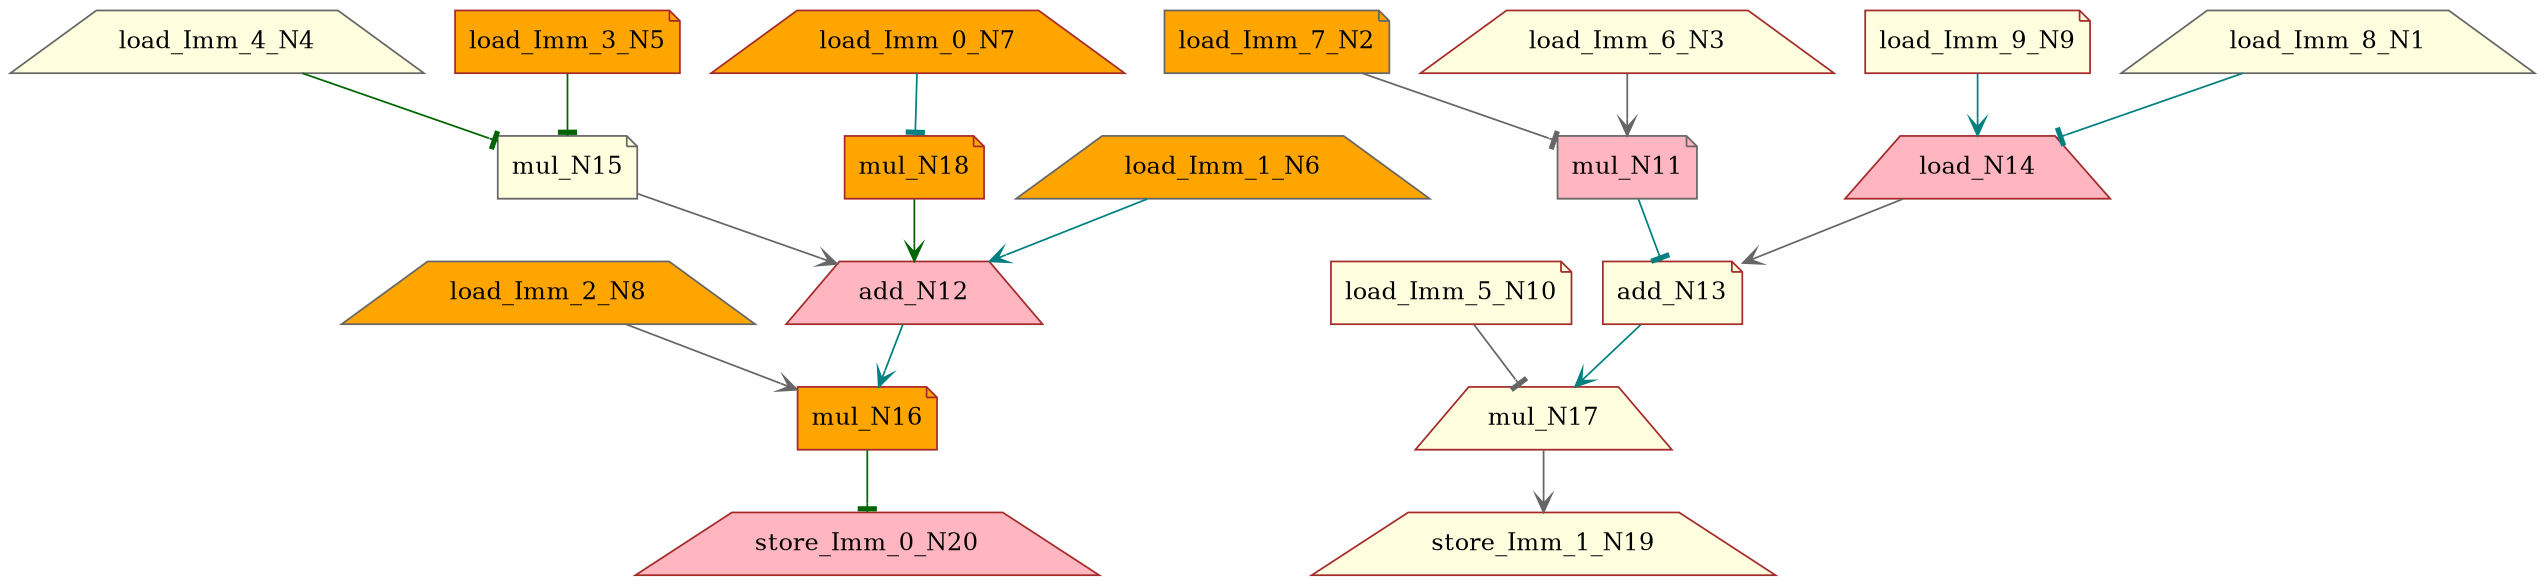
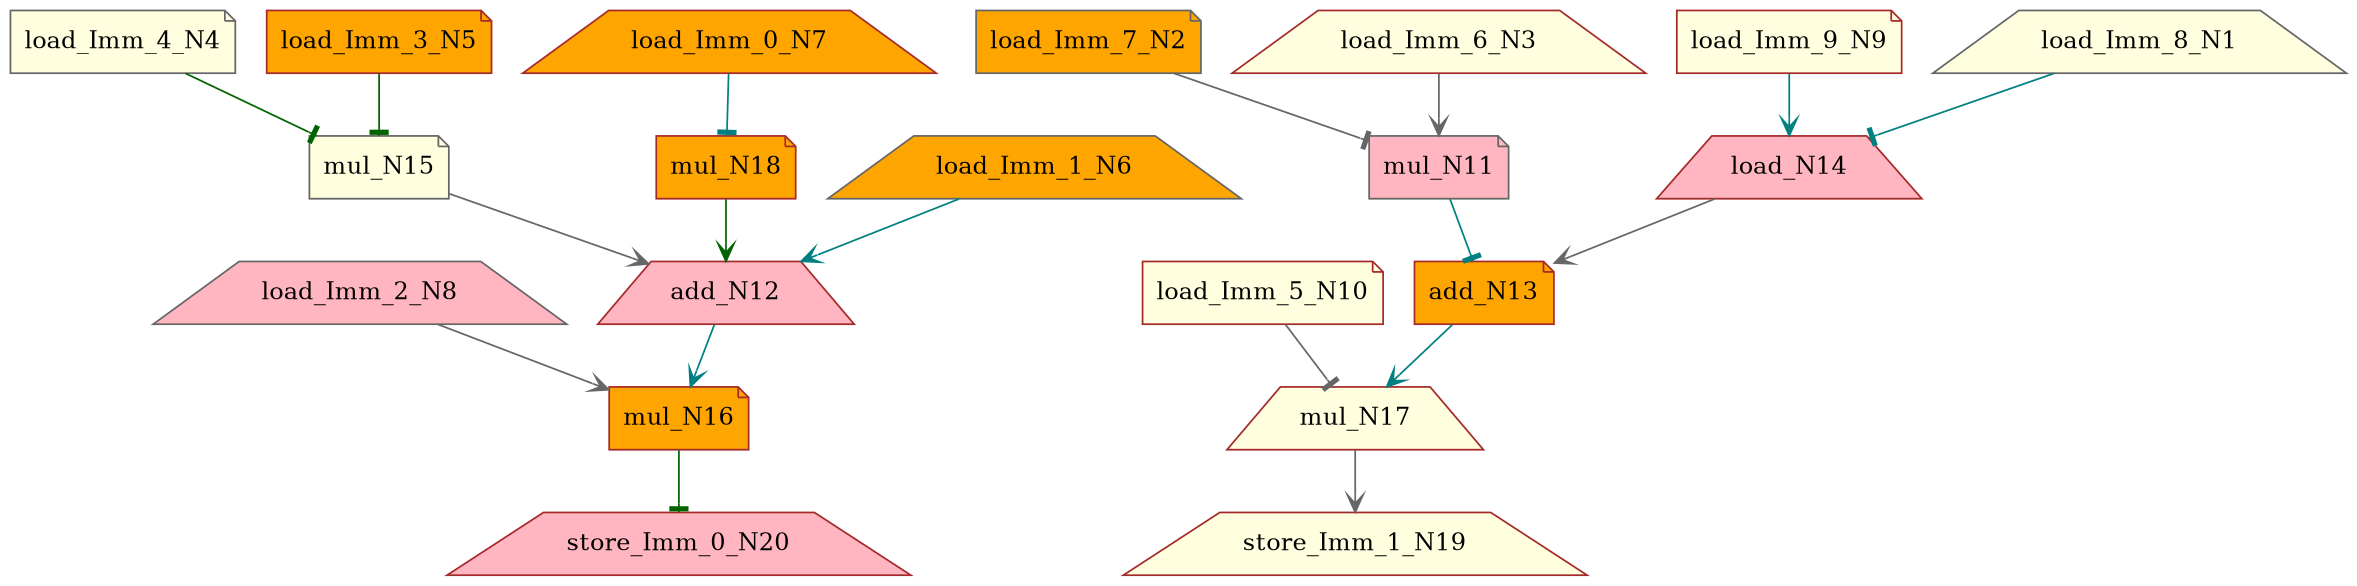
(217, 42) -> (123, 42)
(548, 293) -> (360, 293)
(1673, 293) -> (1484, 293)
